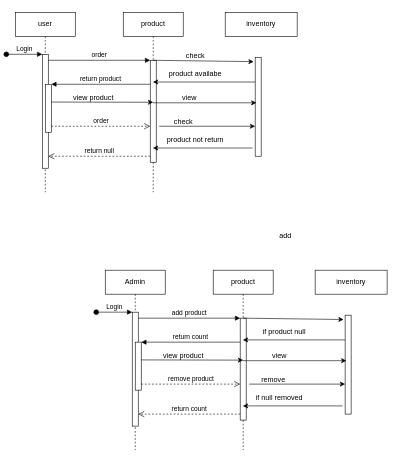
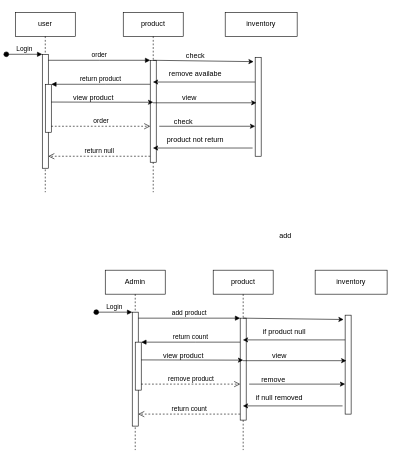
(196, 74) -> (196, 74)
